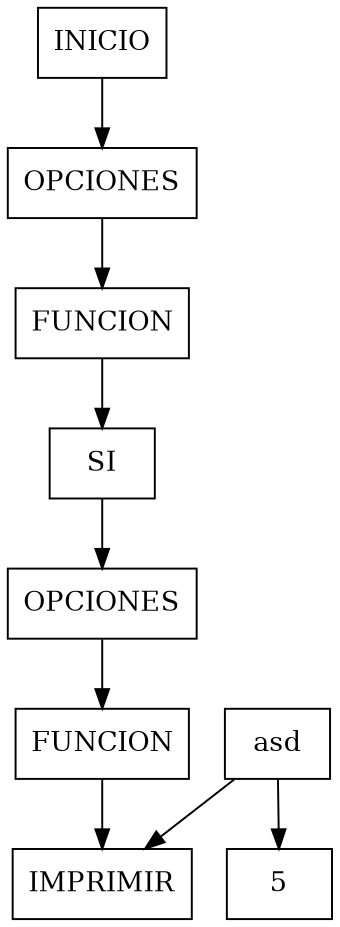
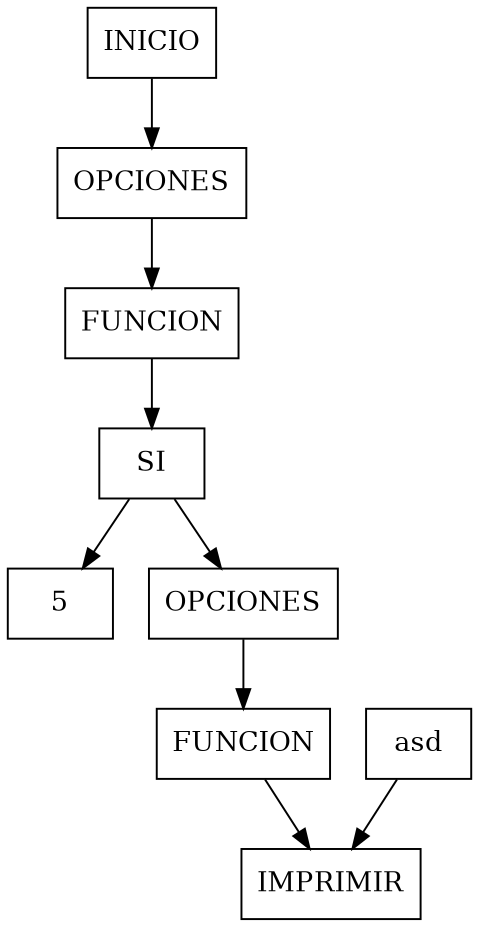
(278, 804) -> (111, 526)
